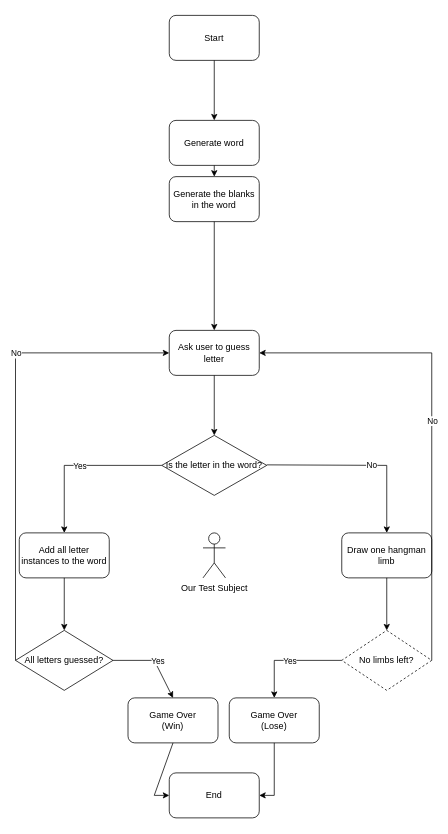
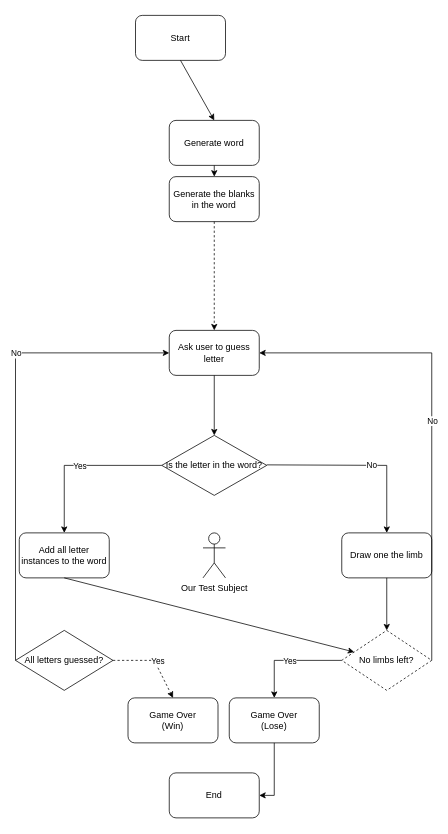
(214, 38) -> (180, 38)
(214, 273) -> (214, 273)
(387, 555) -> (387, 555)
(64, 601) -> (207, 614)
(131, 660) -> (131, 660)
(162, 773) -> none
